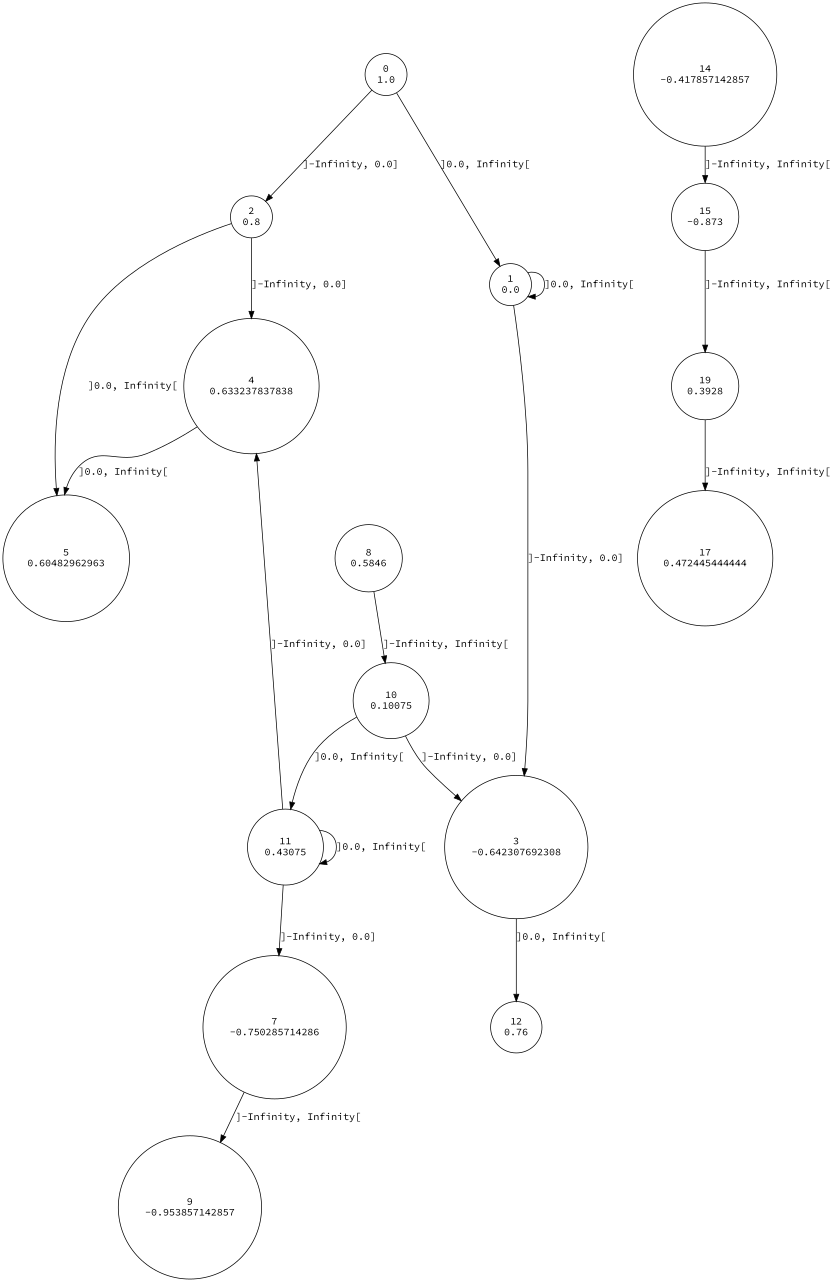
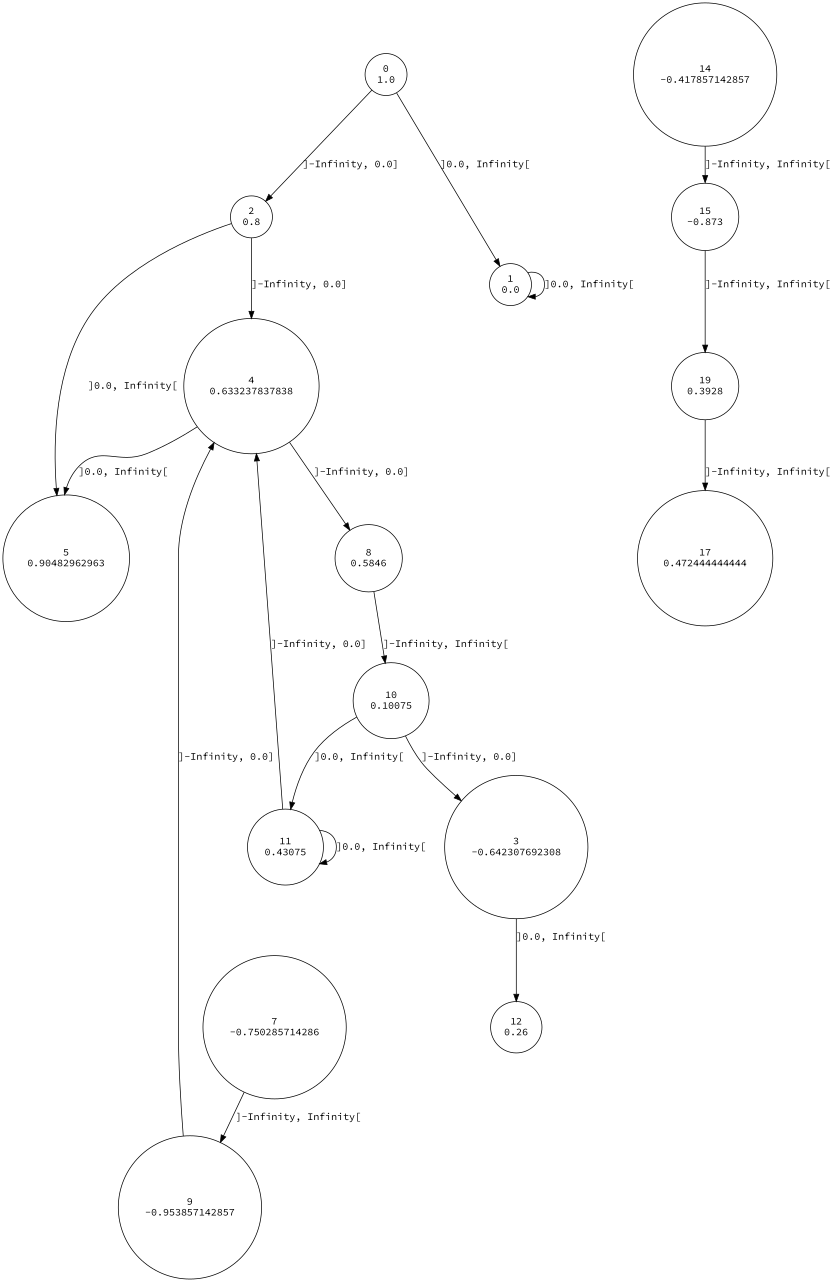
none -> (318, 483)
(528, 537) -> none
(66, 558) -> (66, 558)
(705, 558) -> (705, 558)
none -> (178, 790)
(281, 917) -> none
(516, 1027) -> (516, 1027)
